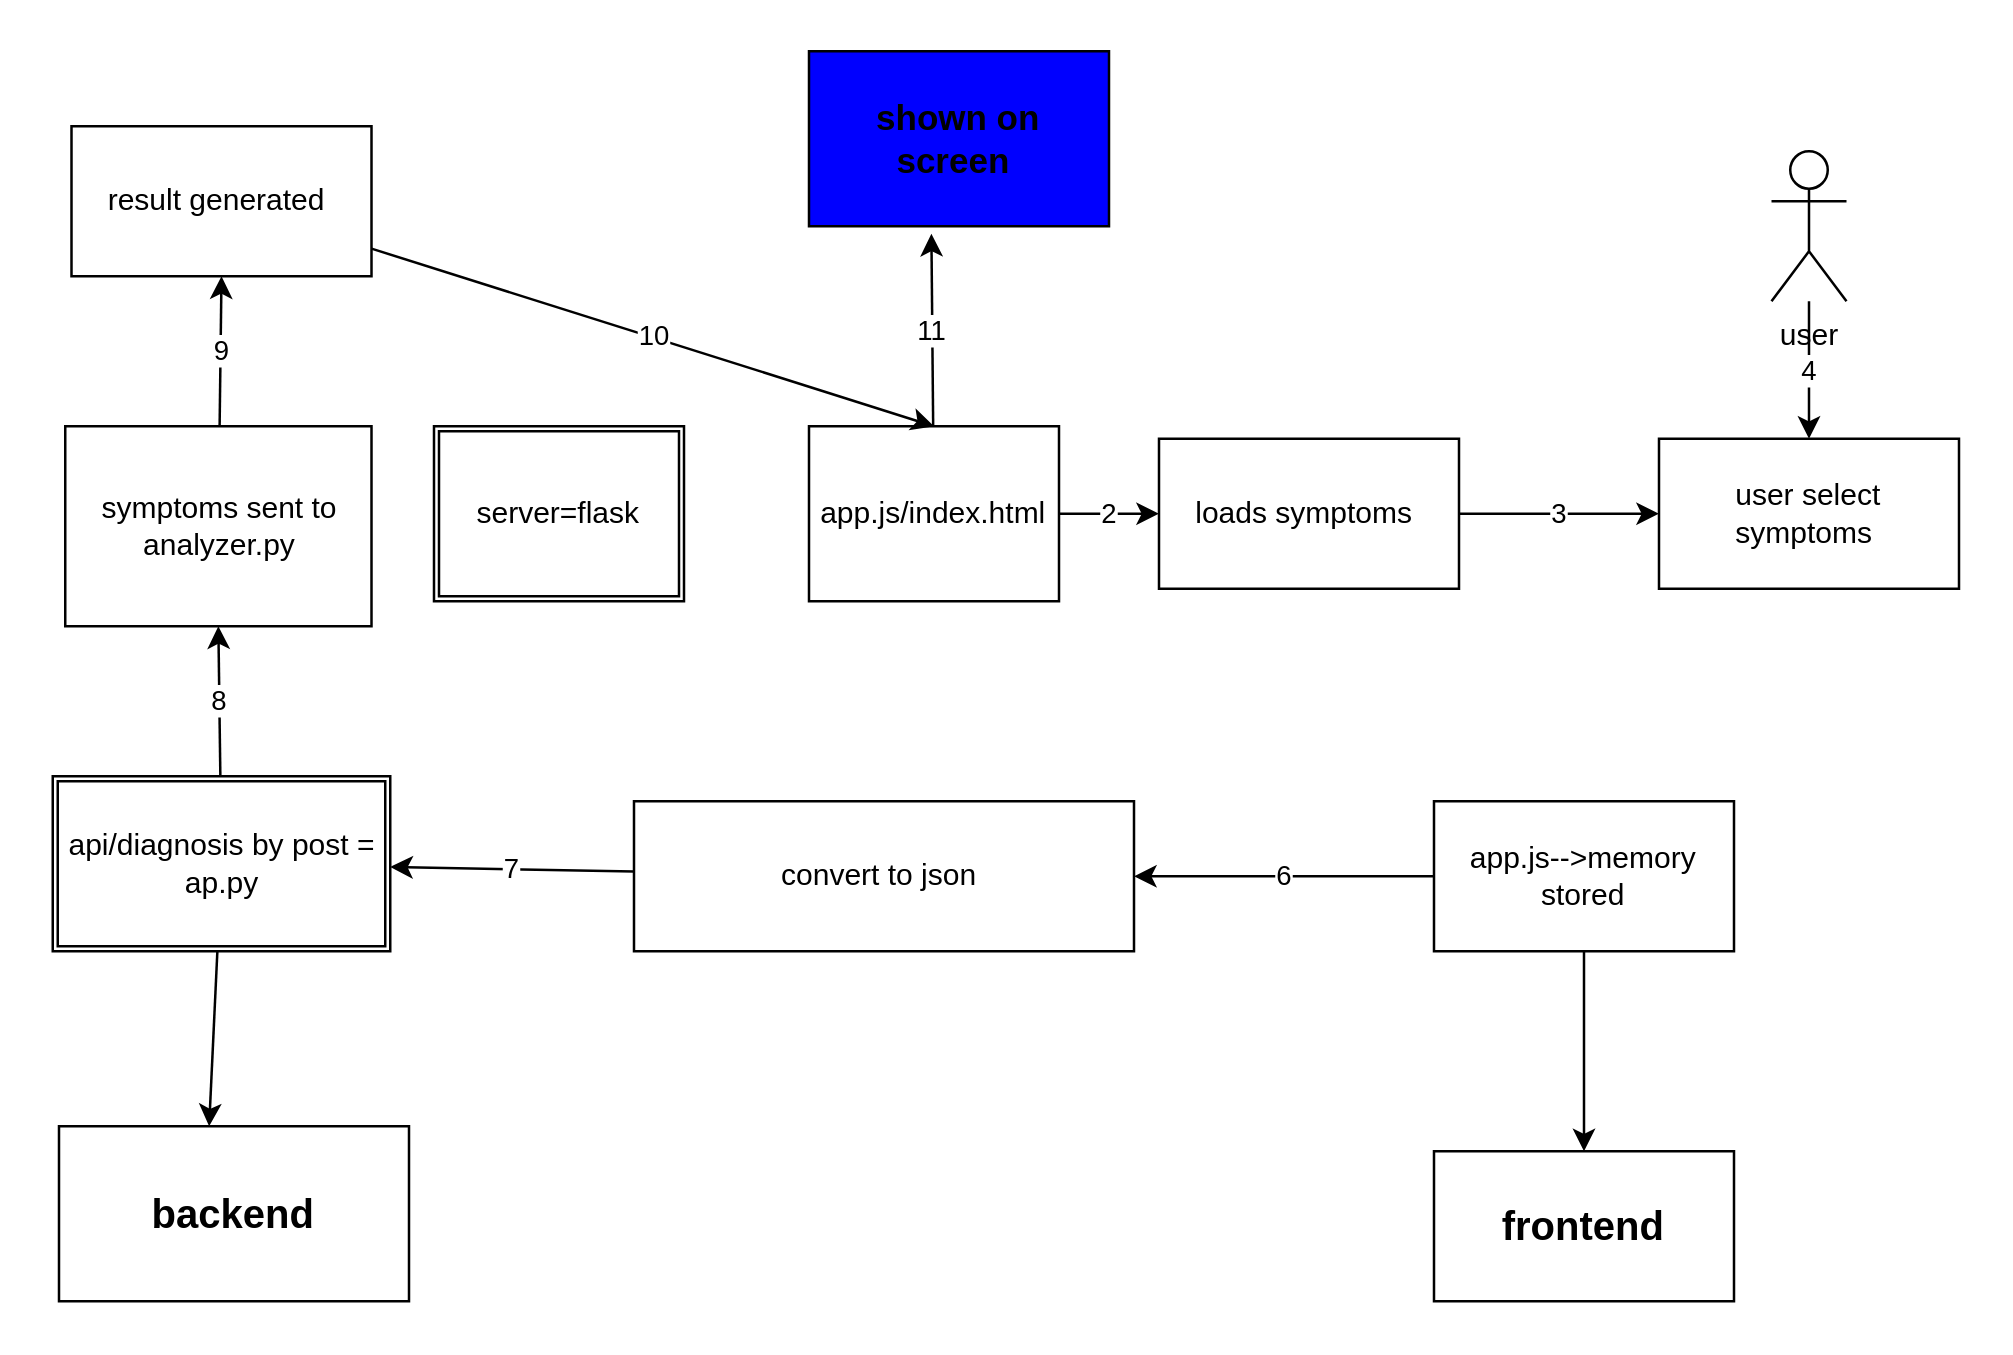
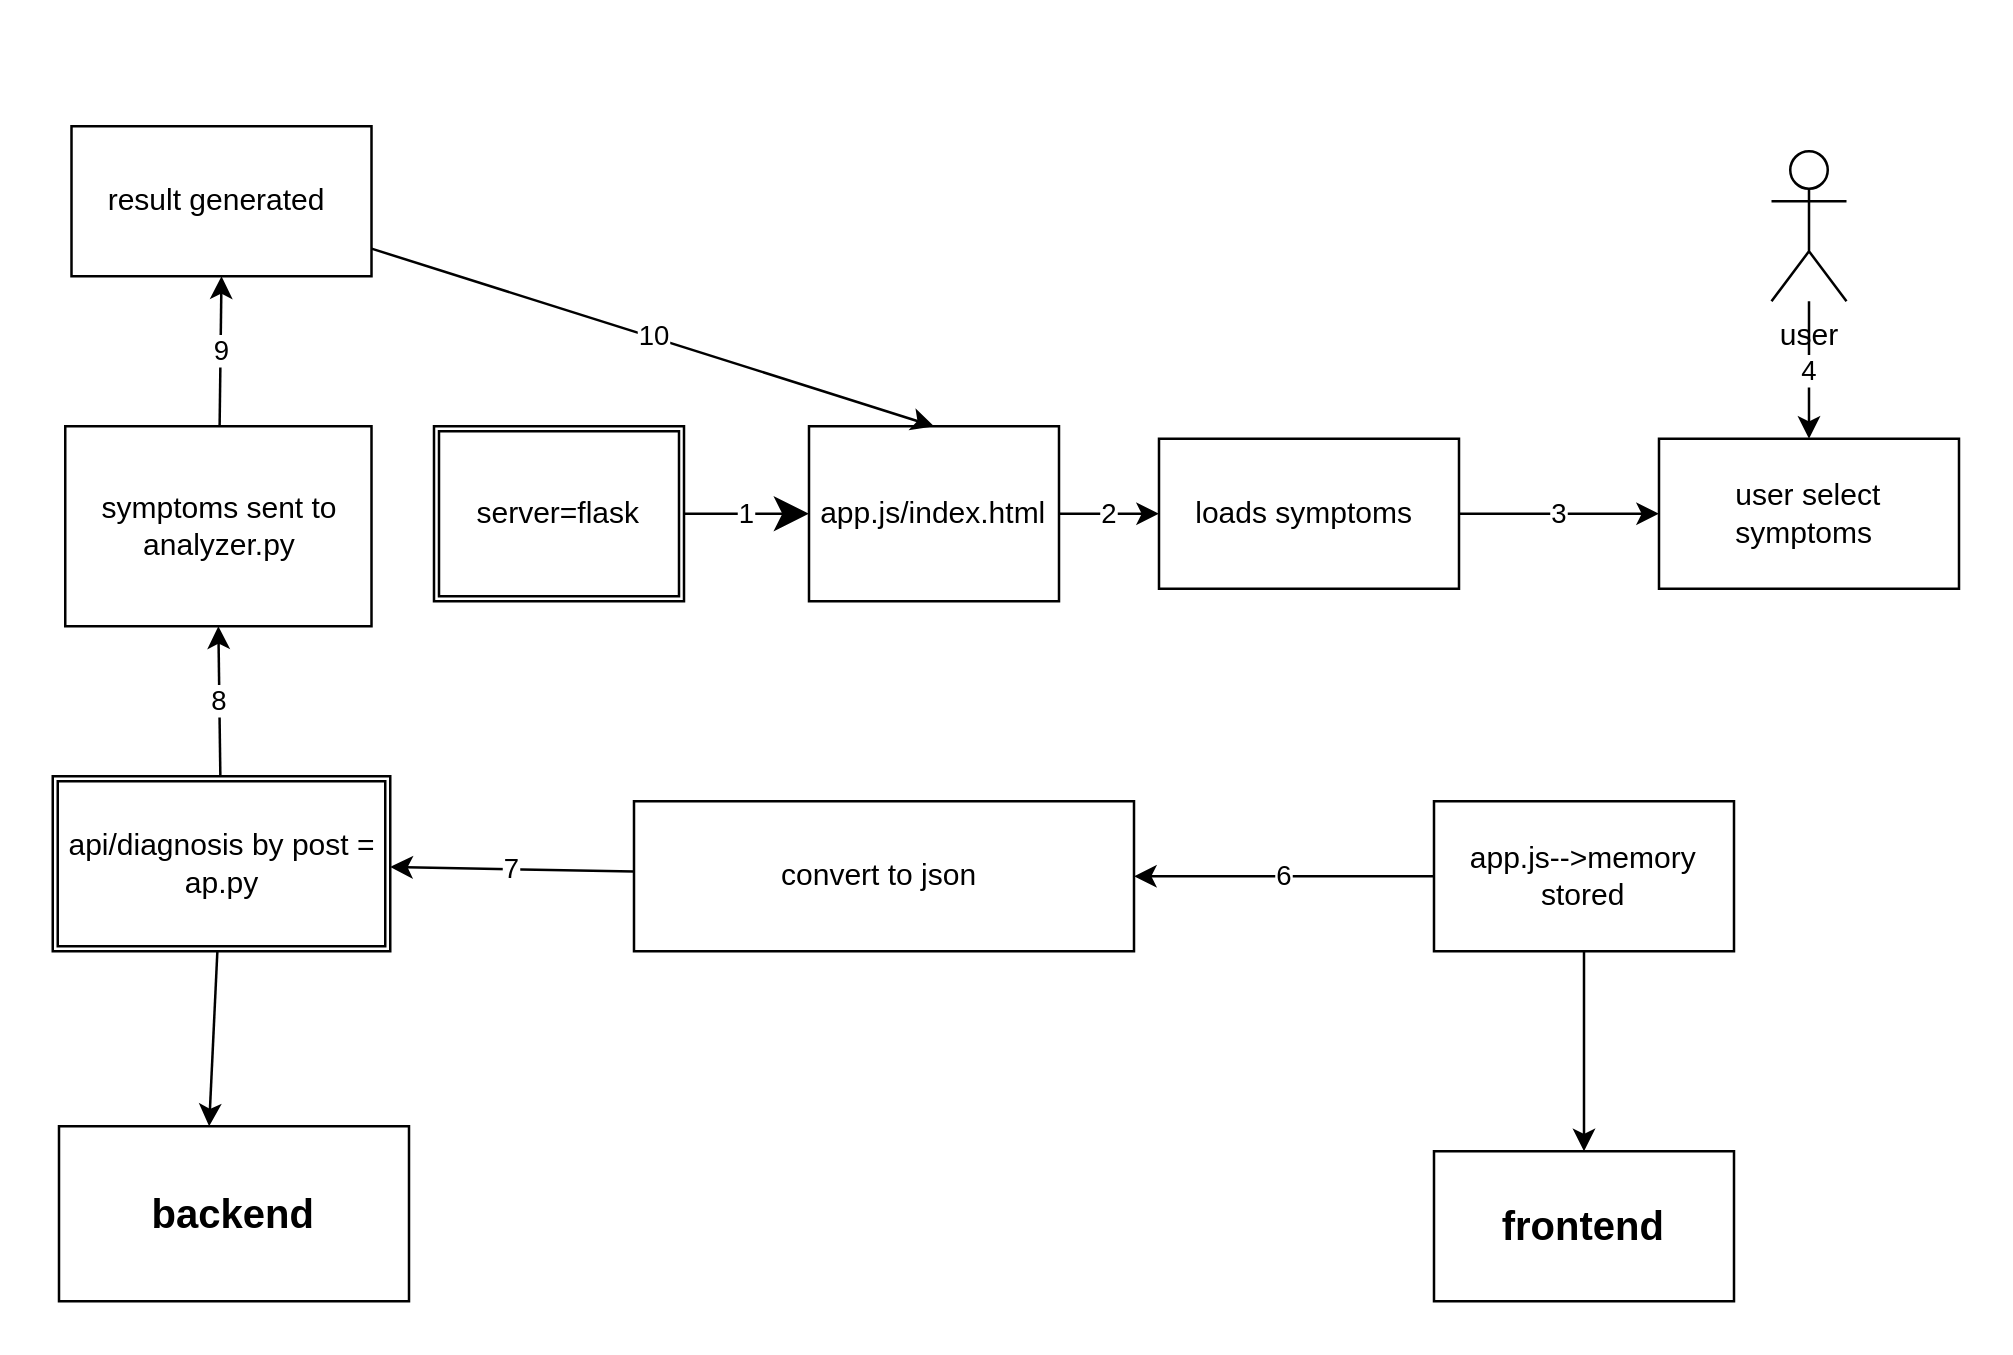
(959, 139) -> none
(933, 381) -> none
none -> (733, 514)
